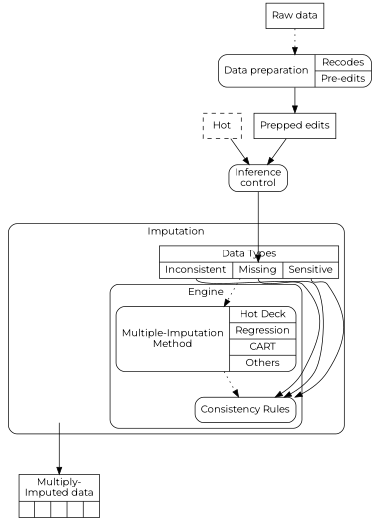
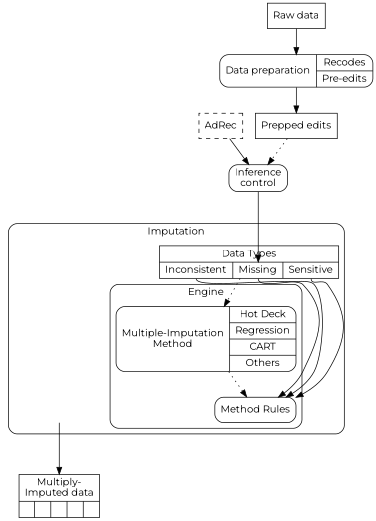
(295, 38) -> (296, 38)
(222, 126) -> (221, 126)
(279, 149) -> (280, 149)
(246, 410) -> (255, 410)
